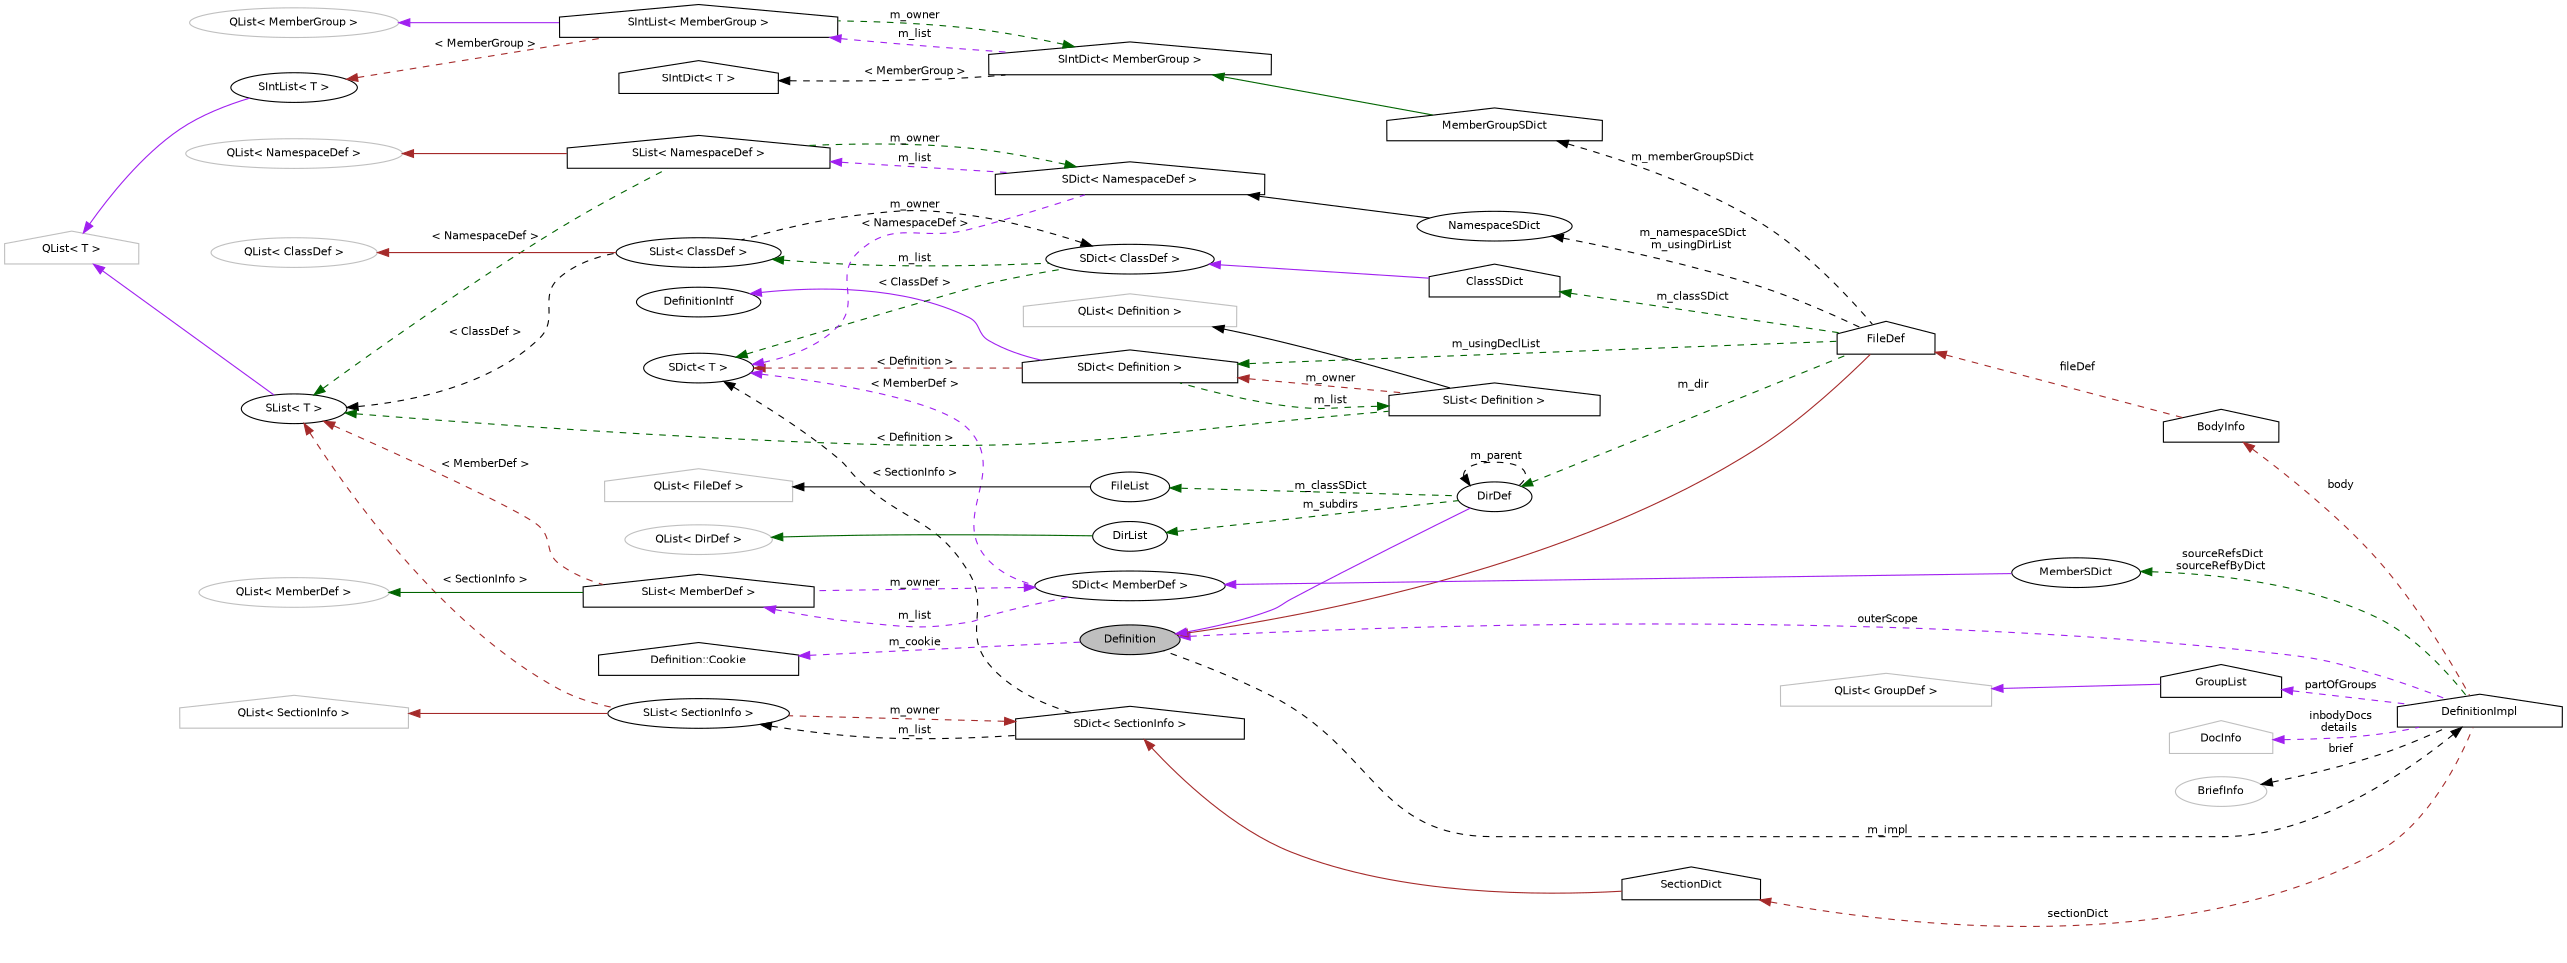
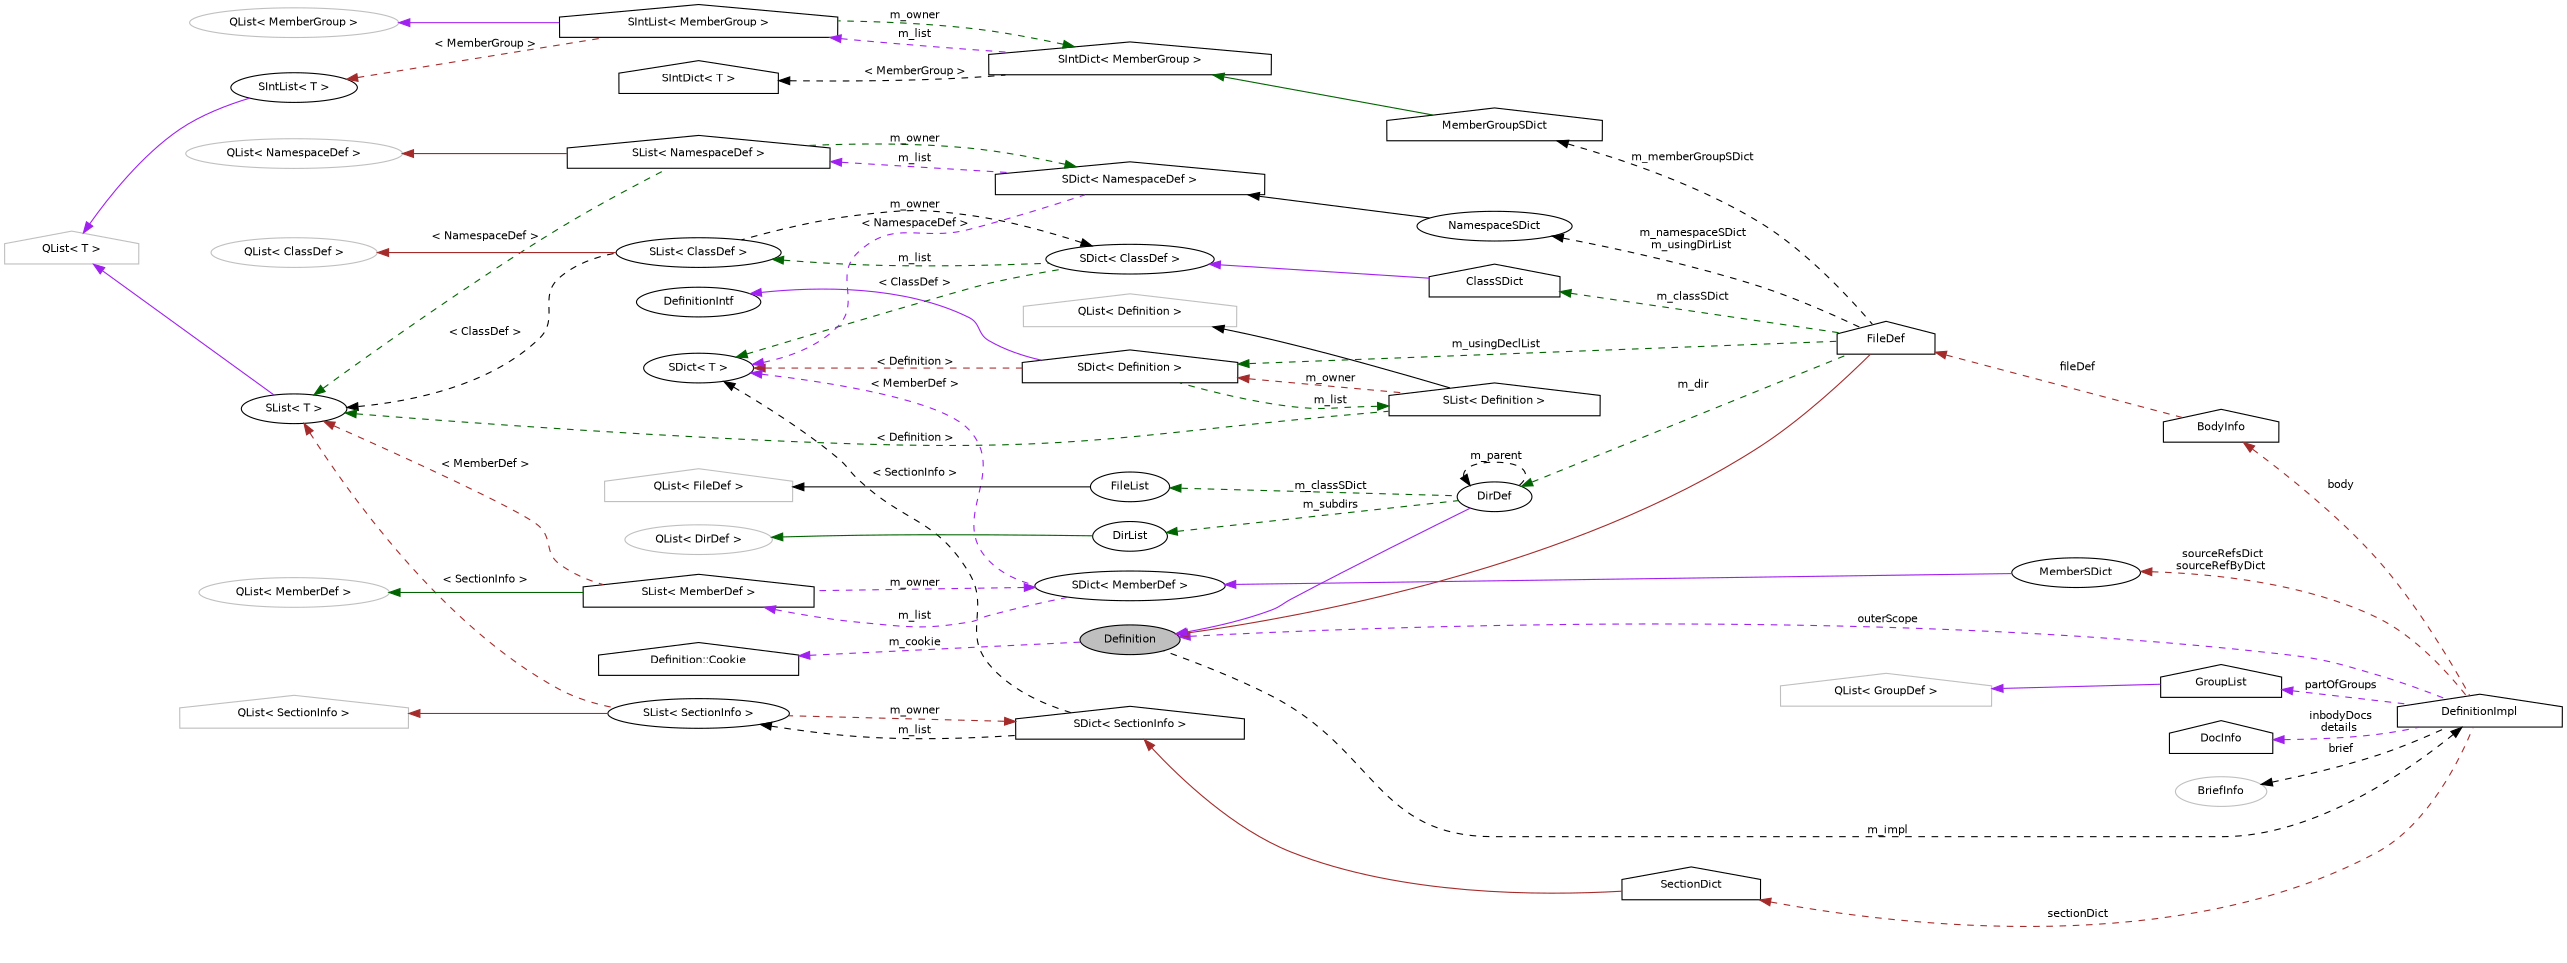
(2325, 598) -> (2325, 598)
(2221, 739) -> (2221, 739)
